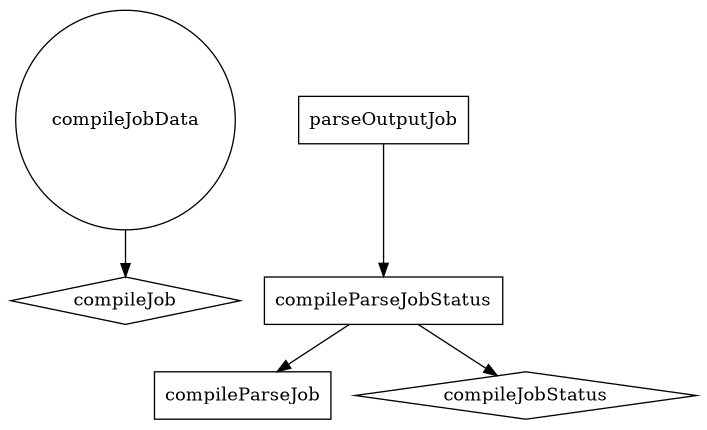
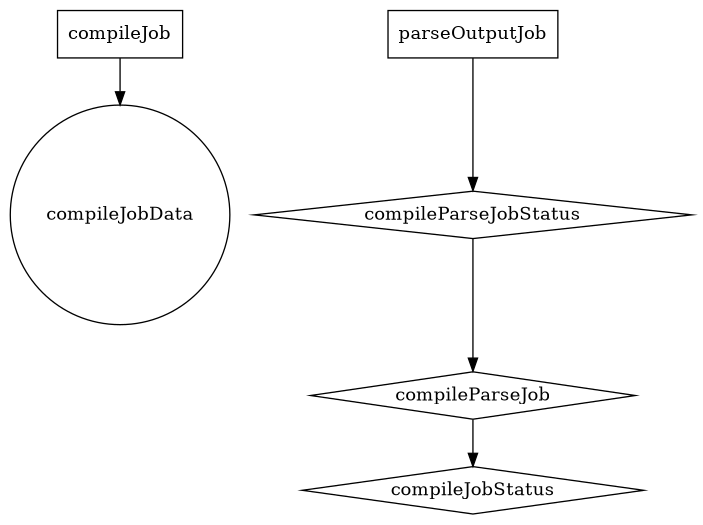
(126, 247) -> (120, 75)
(126, 301) -> (120, 34)
(384, 301) -> (473, 215)
(452, 346) -> (473, 436)
(243, 396) -> (473, 396)
